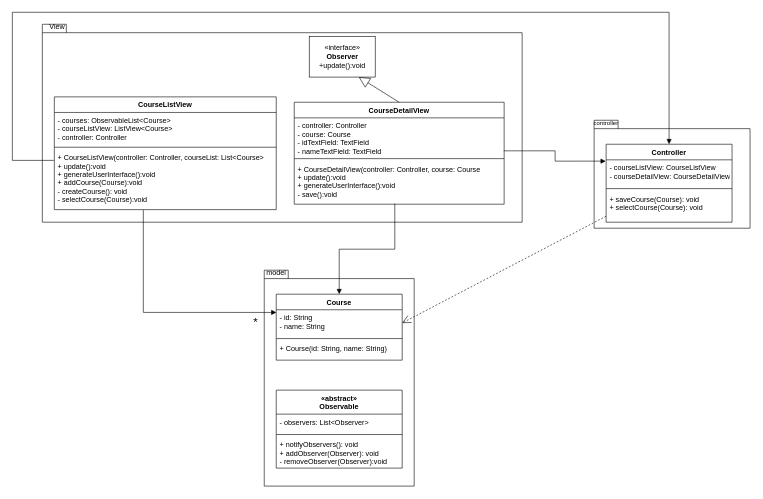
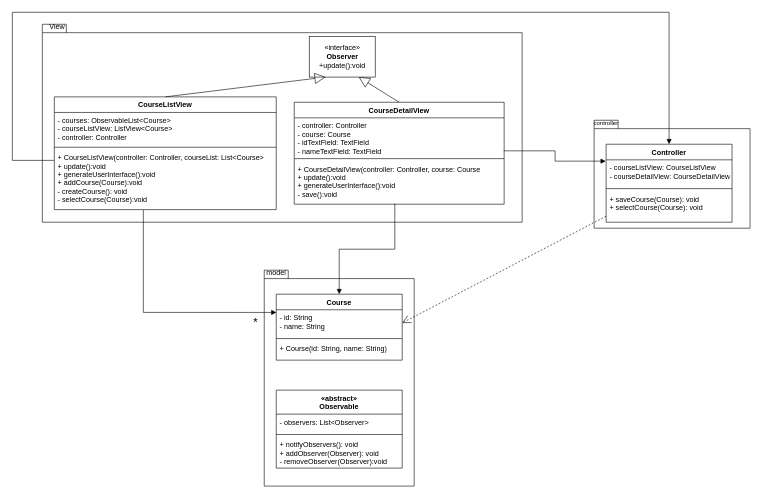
none -> (240, 88)
